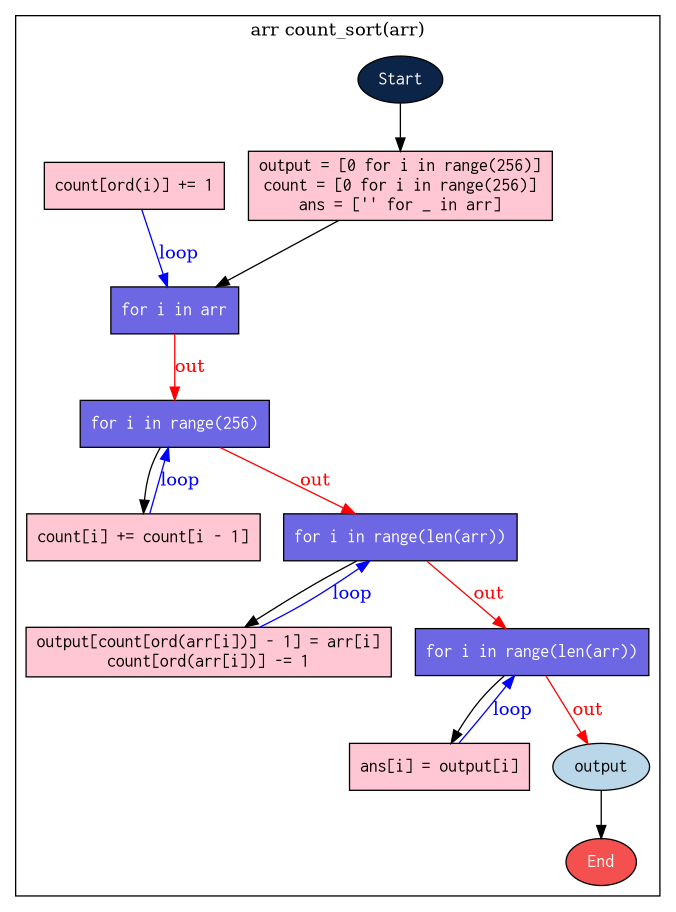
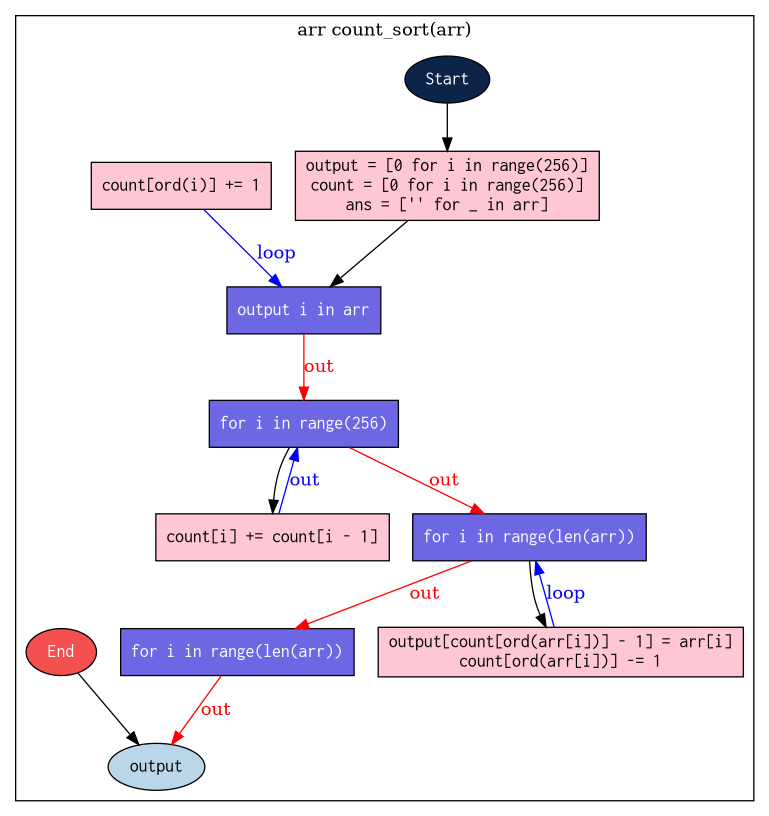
(175, 310) -> (304, 310)
(181, 481) -> (305, 481)
(440, 767) -> none
(601, 808) -> (104, 704)
